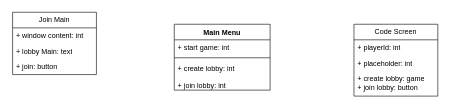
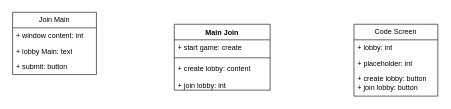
(222, 33) -> (222, 33)
(207, 48) -> (214, 48)
(383, 48) -> (377, 48)
(40, 68) -> (44, 68)
(211, 73) -> (220, 73)
(394, 84) -> (397, 88)
